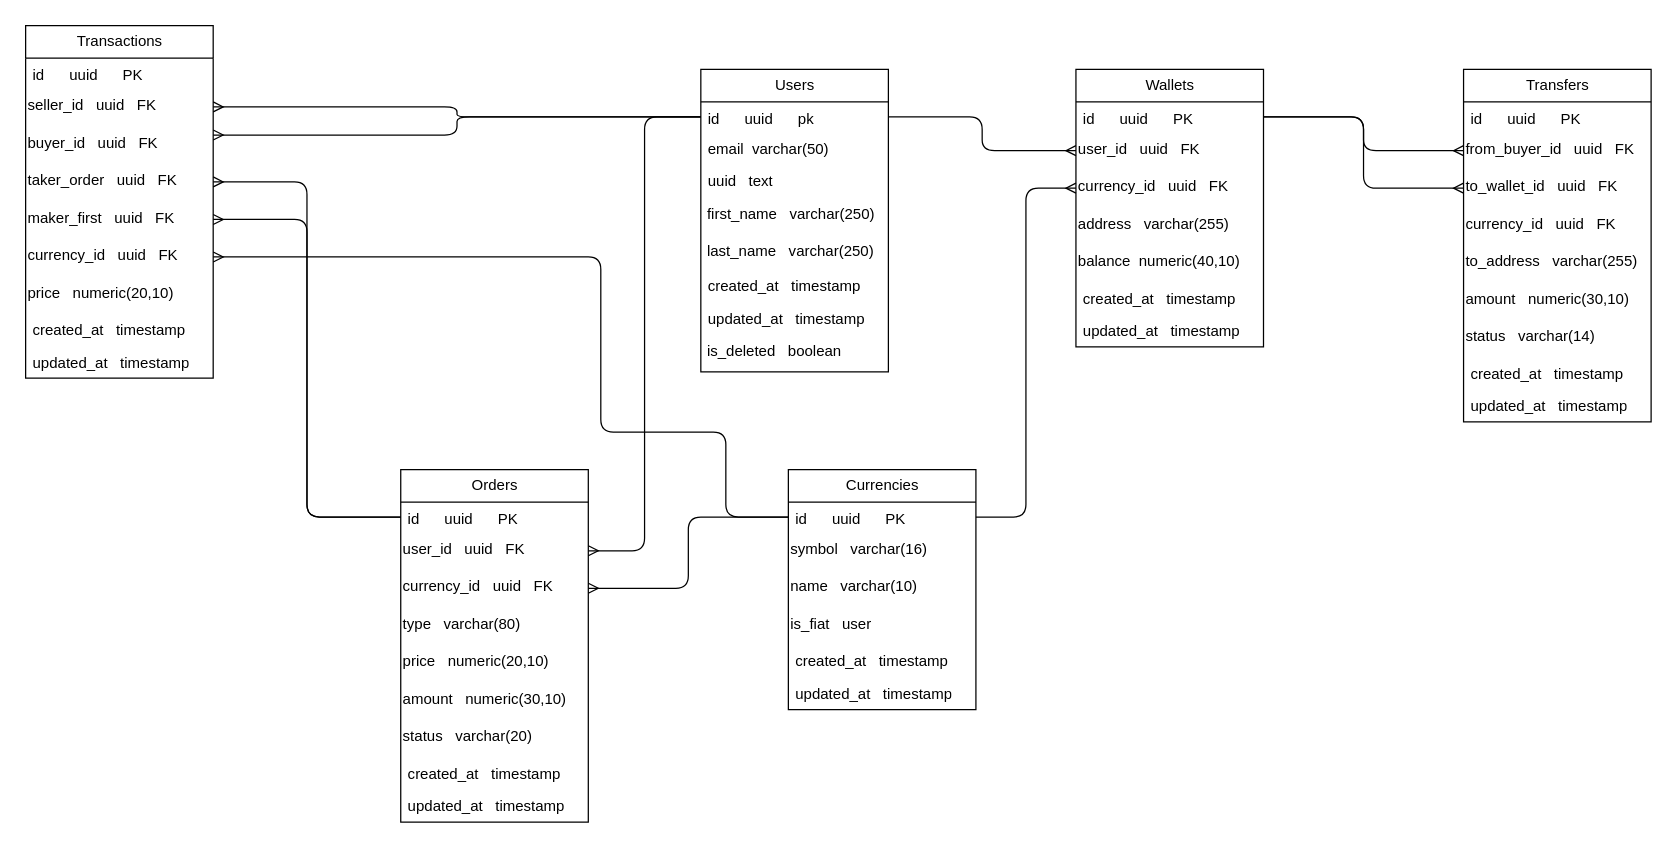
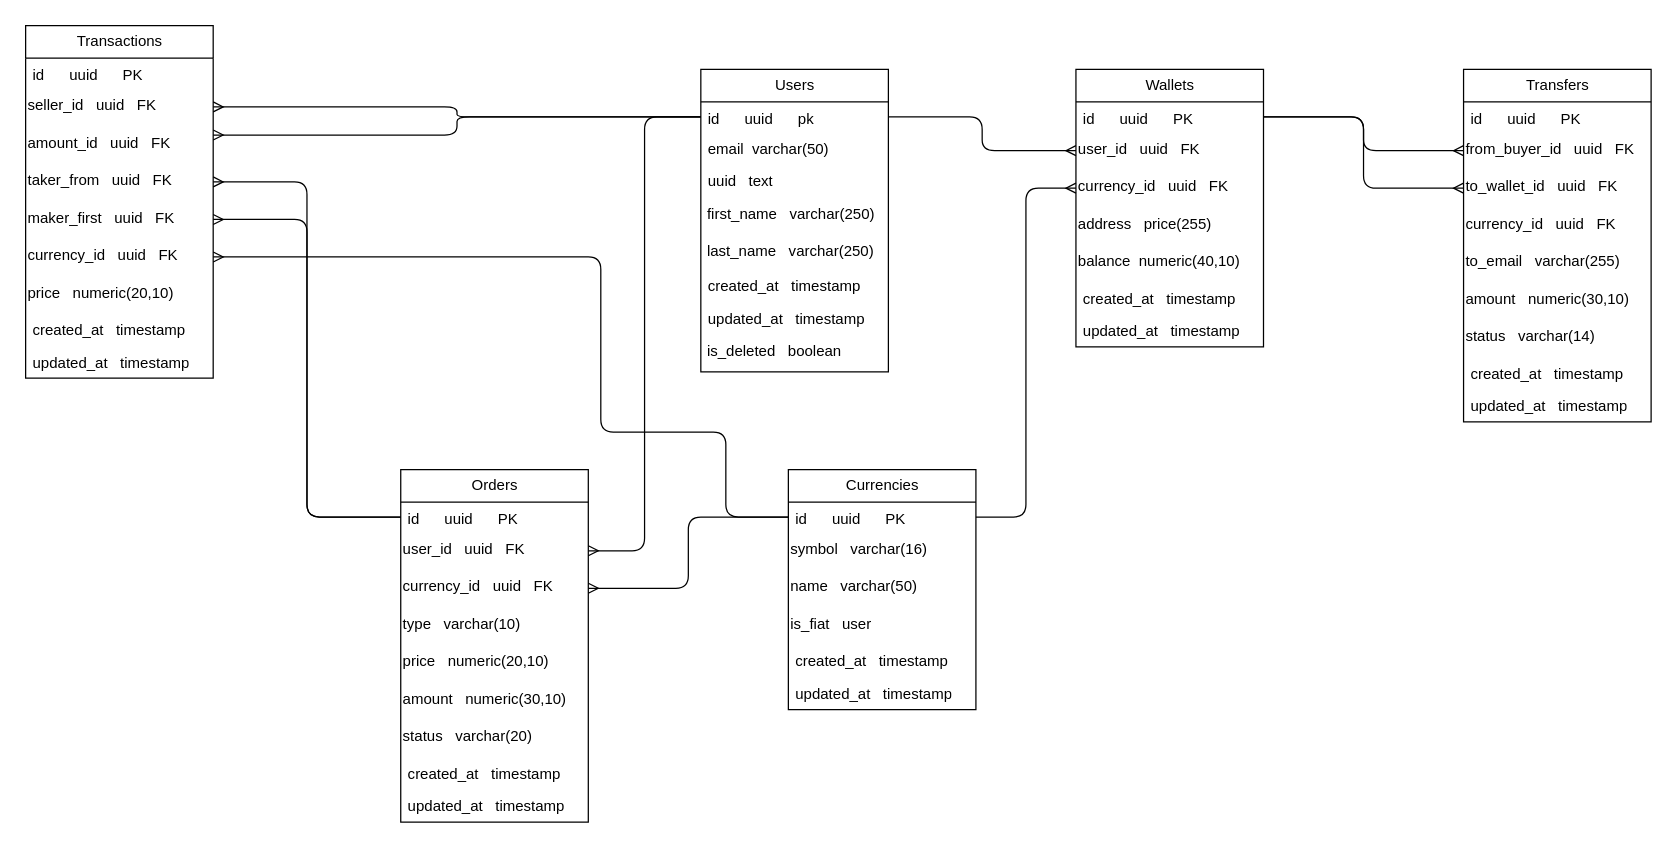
(97, 143) -> (101, 143)
(111, 181) -> (107, 181)
(1165, 225) -> (1154, 225)
(1558, 271) -> (1552, 262)
(860, 587) -> (860, 587)
(473, 625) -> (473, 625)
